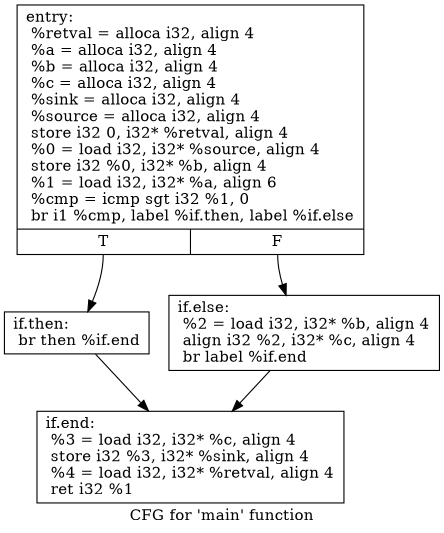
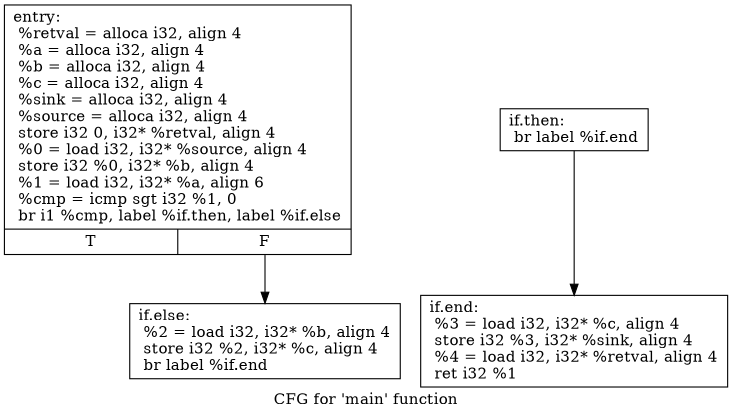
(100, 279) -> none
(77, 341) -> (574, 137)
(297, 341) -> (258, 349)
(255, 387) -> none
